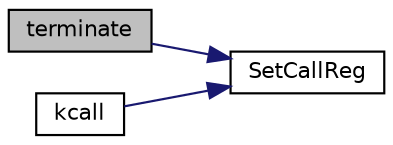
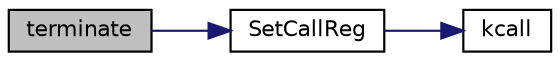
(166, 98) -> (413, 31)
